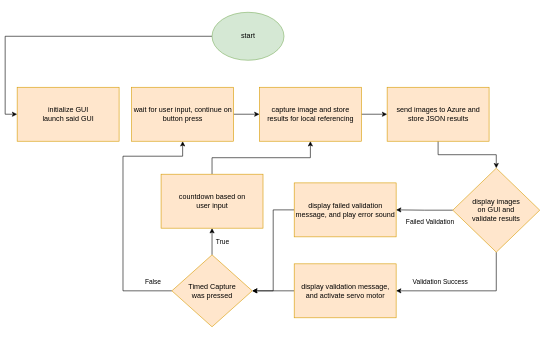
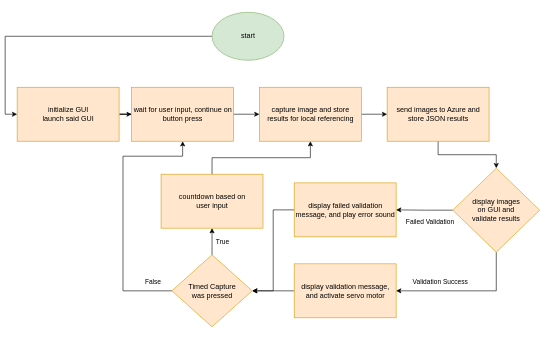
none -> (128, 114)
